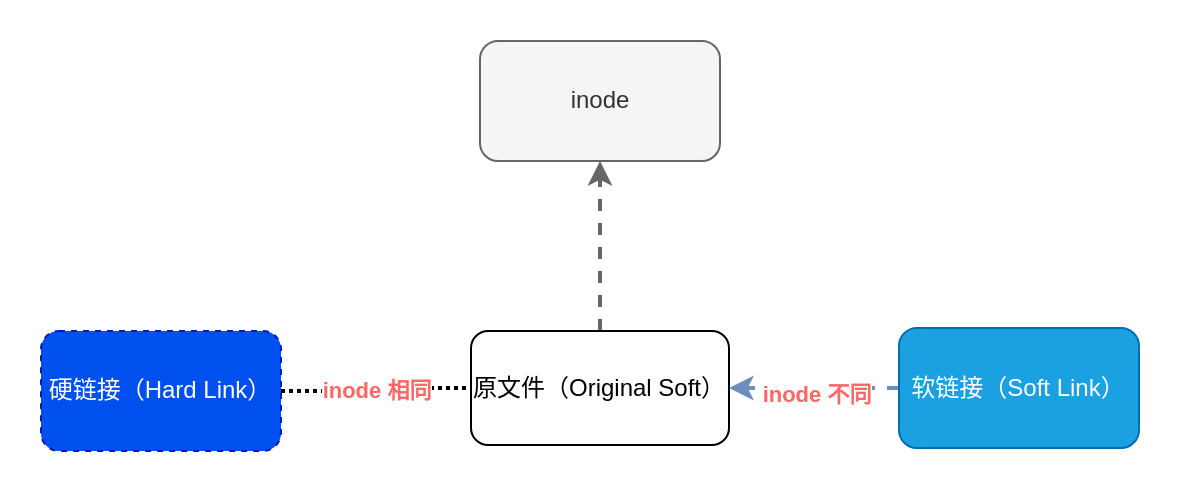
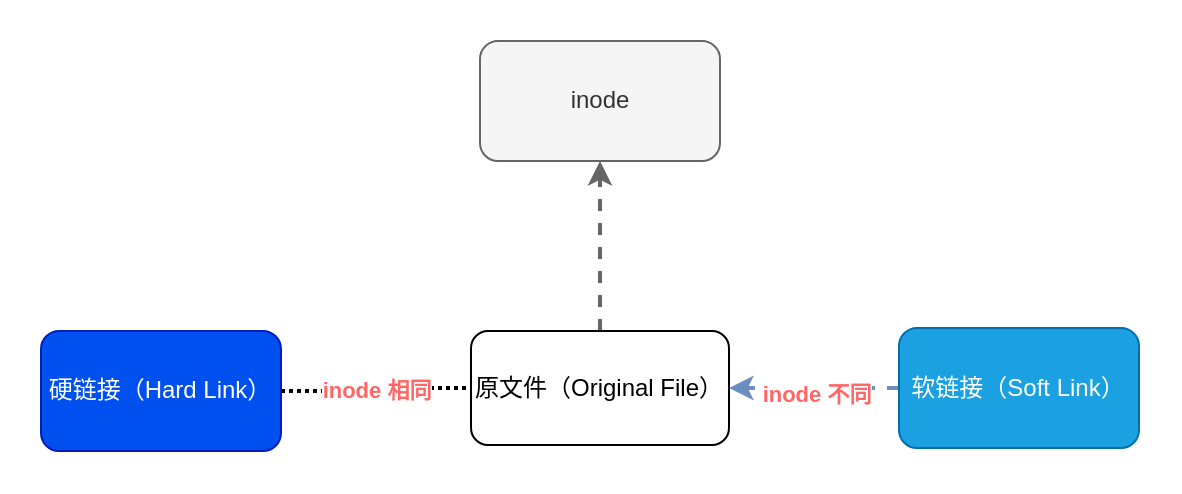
(600, 389) -> (600, 389)
(161, 391) -> (161, 391)
